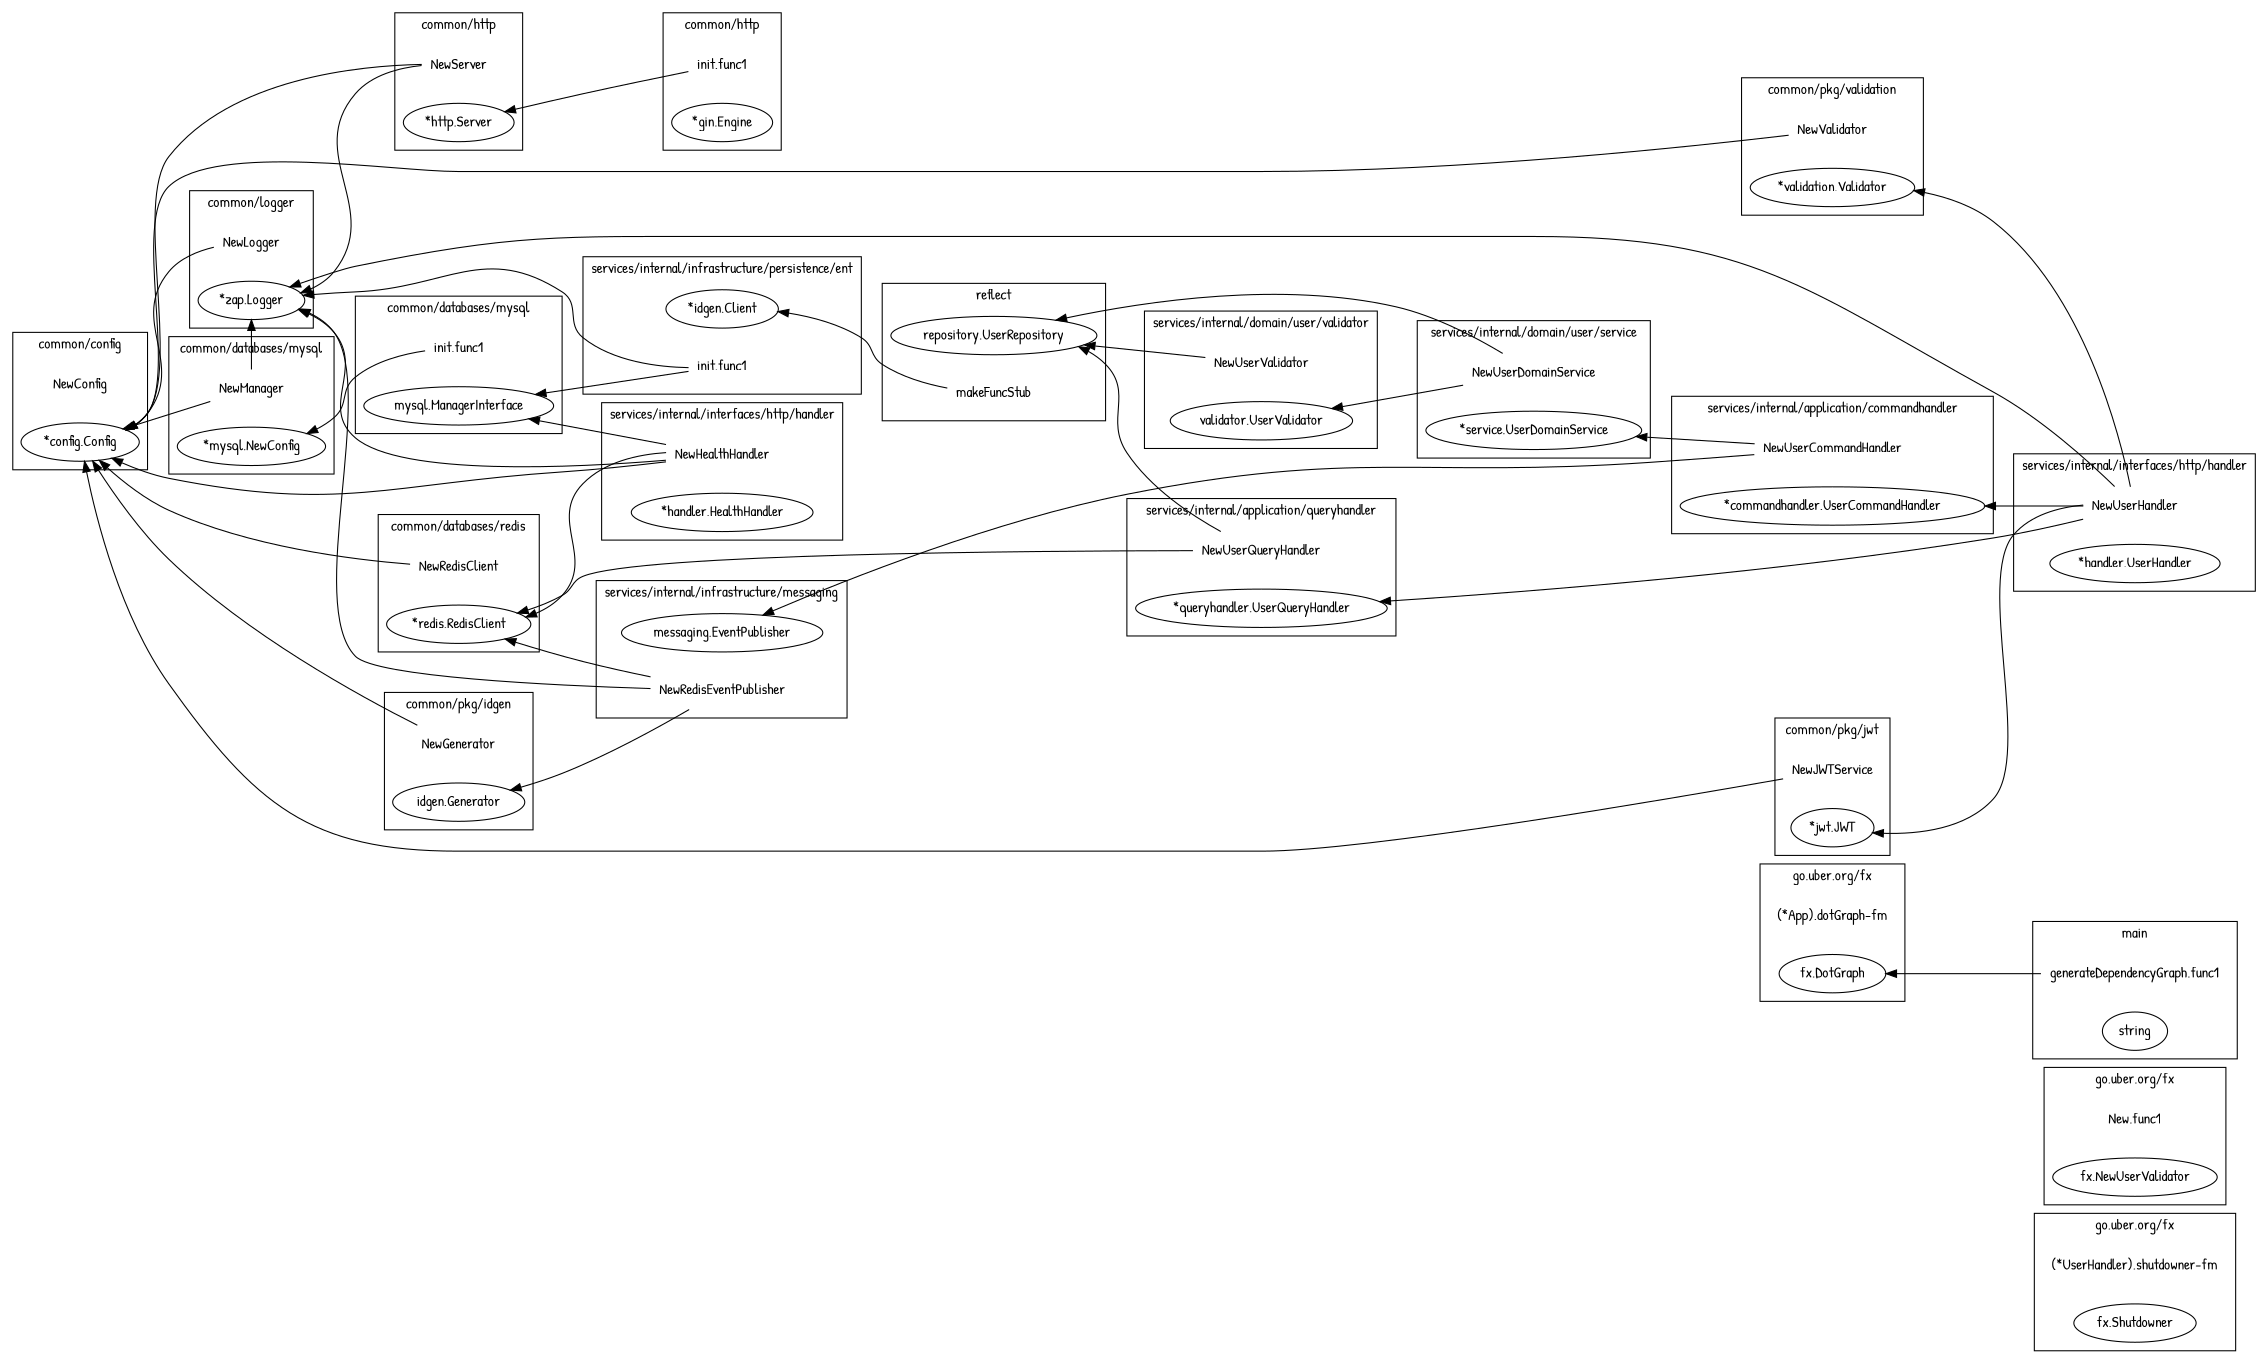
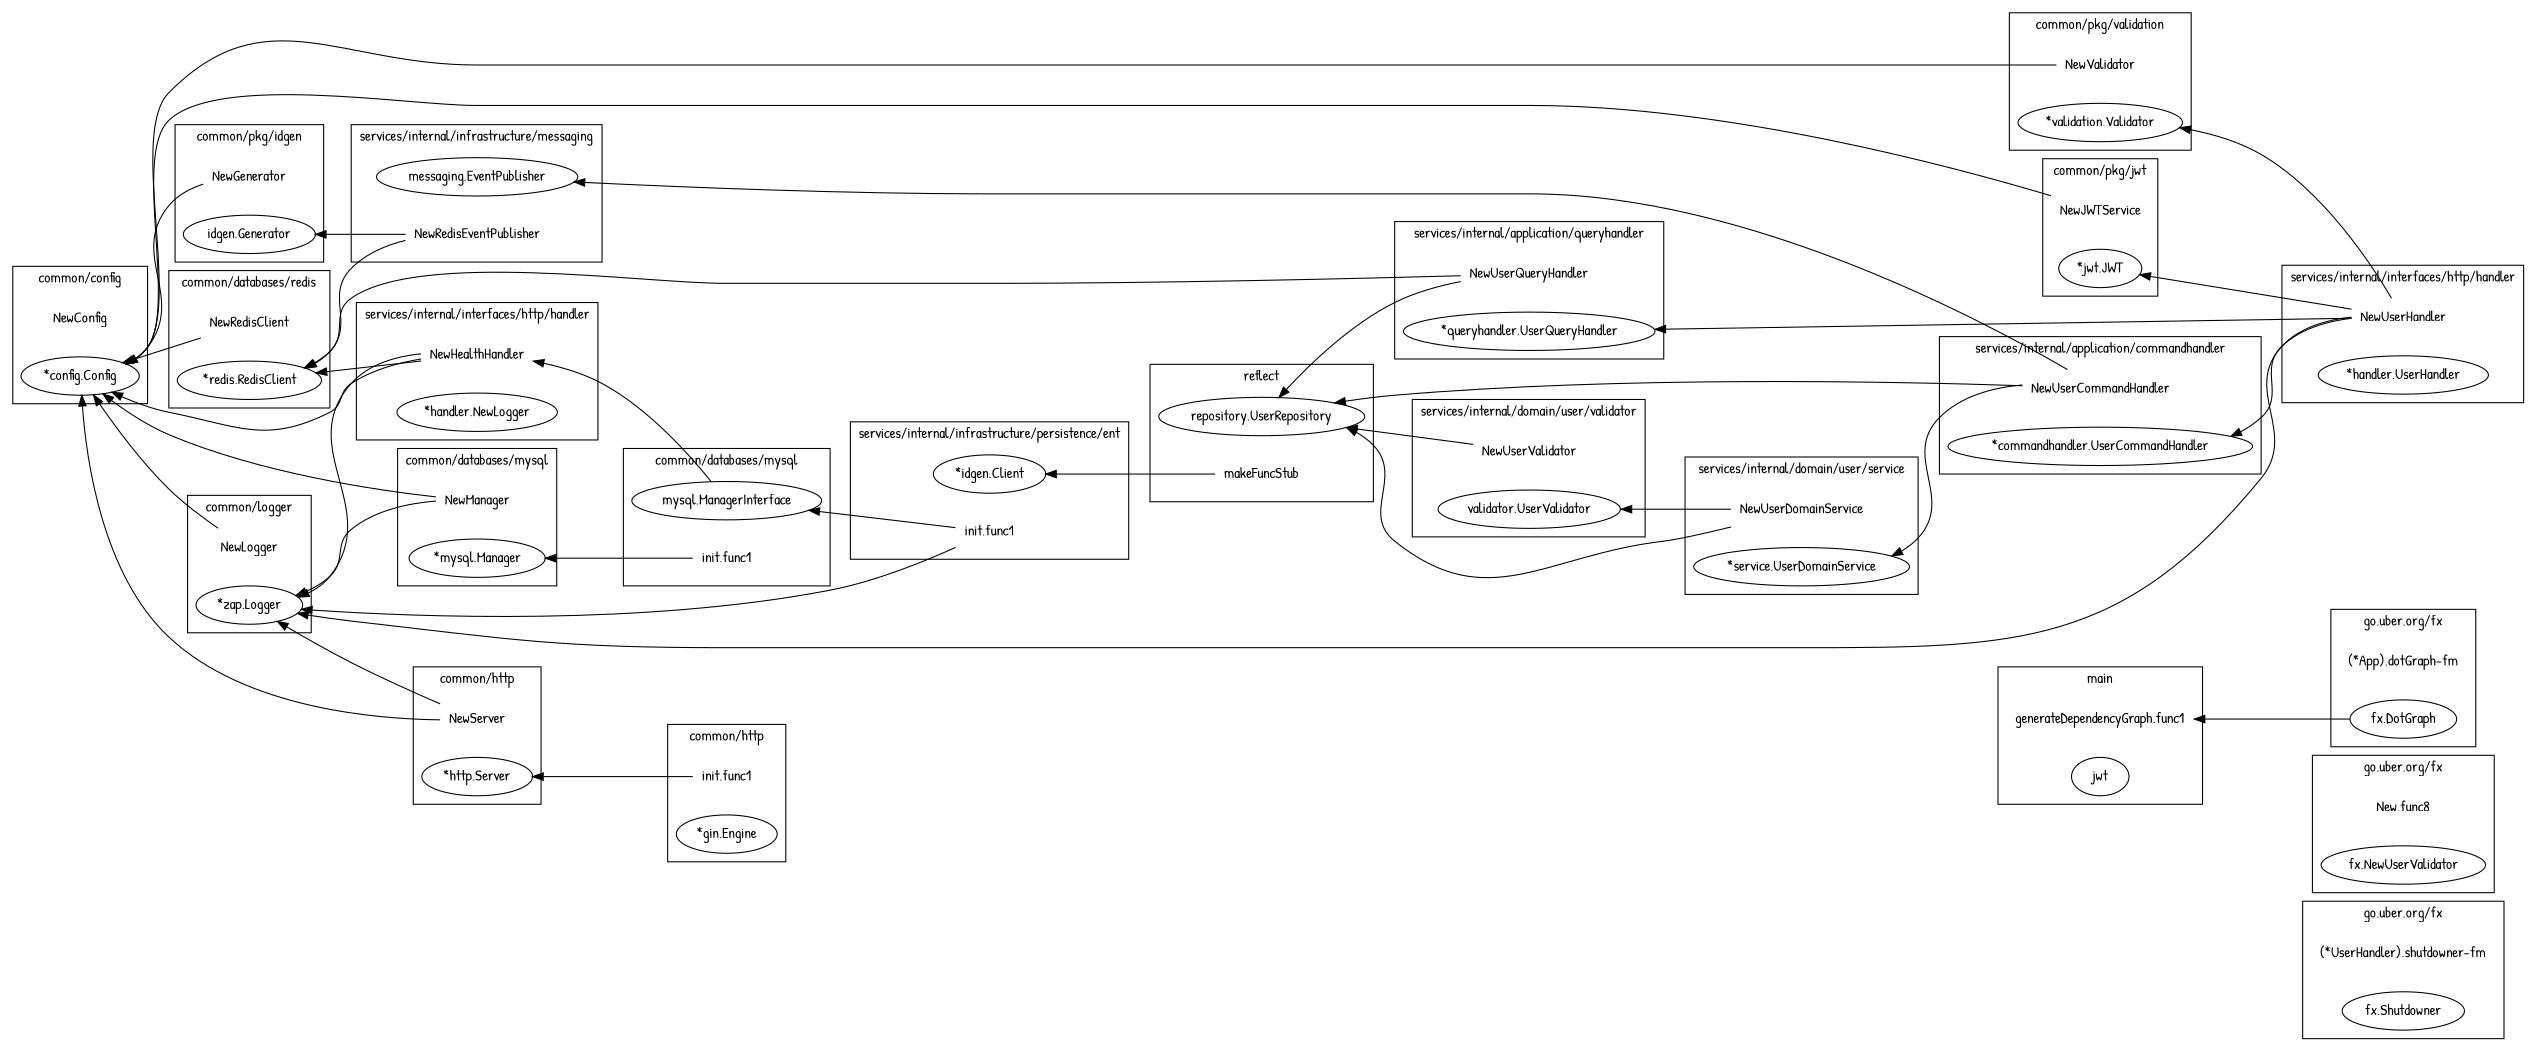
none -> (1684, 382)
(609, 434) -> (638, 407)
(251, 446) -> (477, 558)
(722, 512) -> (477, 412)
(341, 628) -> none
(1969, 974) -> (2277, 719)
(2135, 1031) -> (2100, 777)
(2135, 1120) -> (2403, 807)
